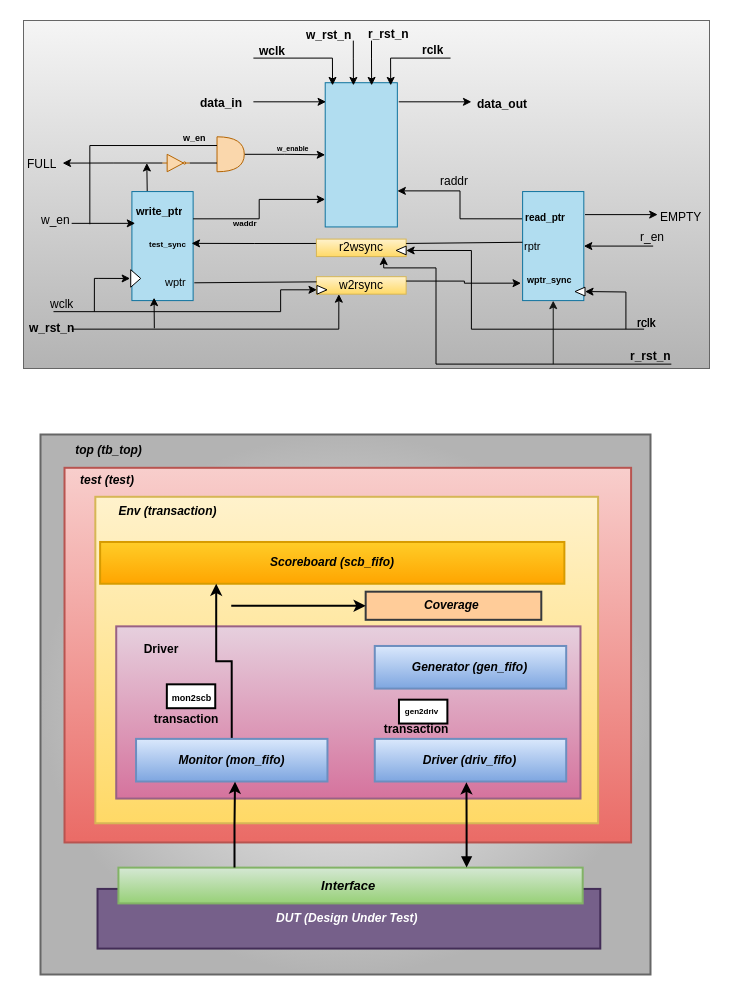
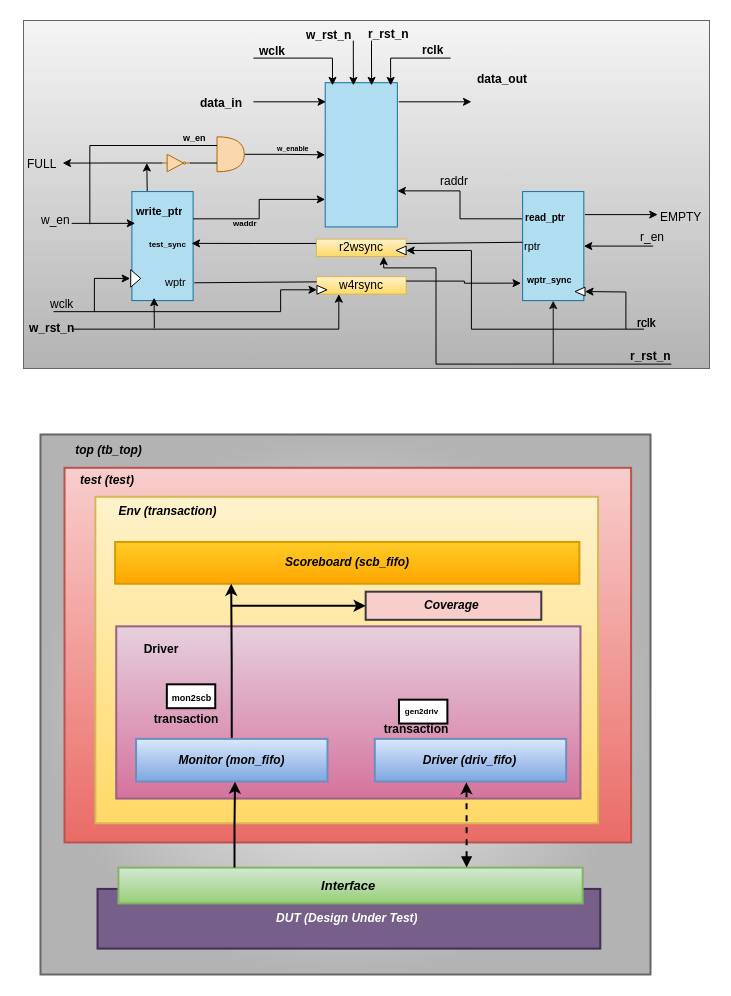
(523, 104) -> (523, 79)
(362, 286) -> (362, 286)
(332, 563) -> (347, 563)
(453, 606) -> (453, 606)
(470, 667) -> none
(467, 824) -> (467, 824)
